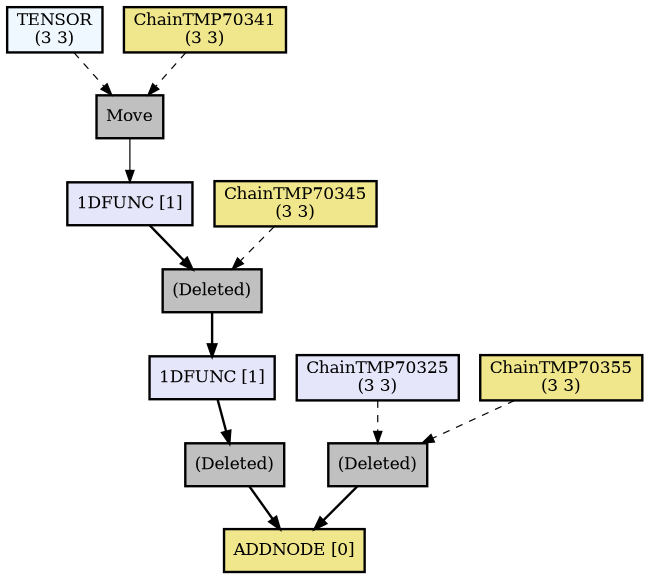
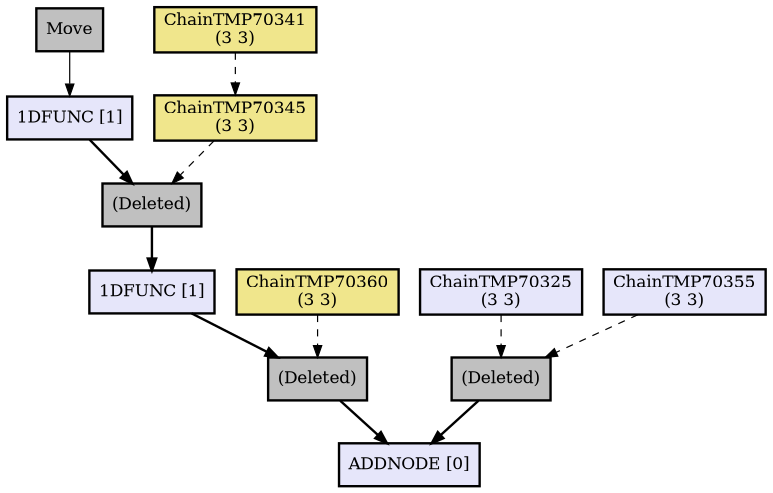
(55, 30) -> none
(171, 69) -> (235, 68)
none -> (318, 292)
(561, 378) -> (685, 292)
(294, 551) -> (409, 465)
